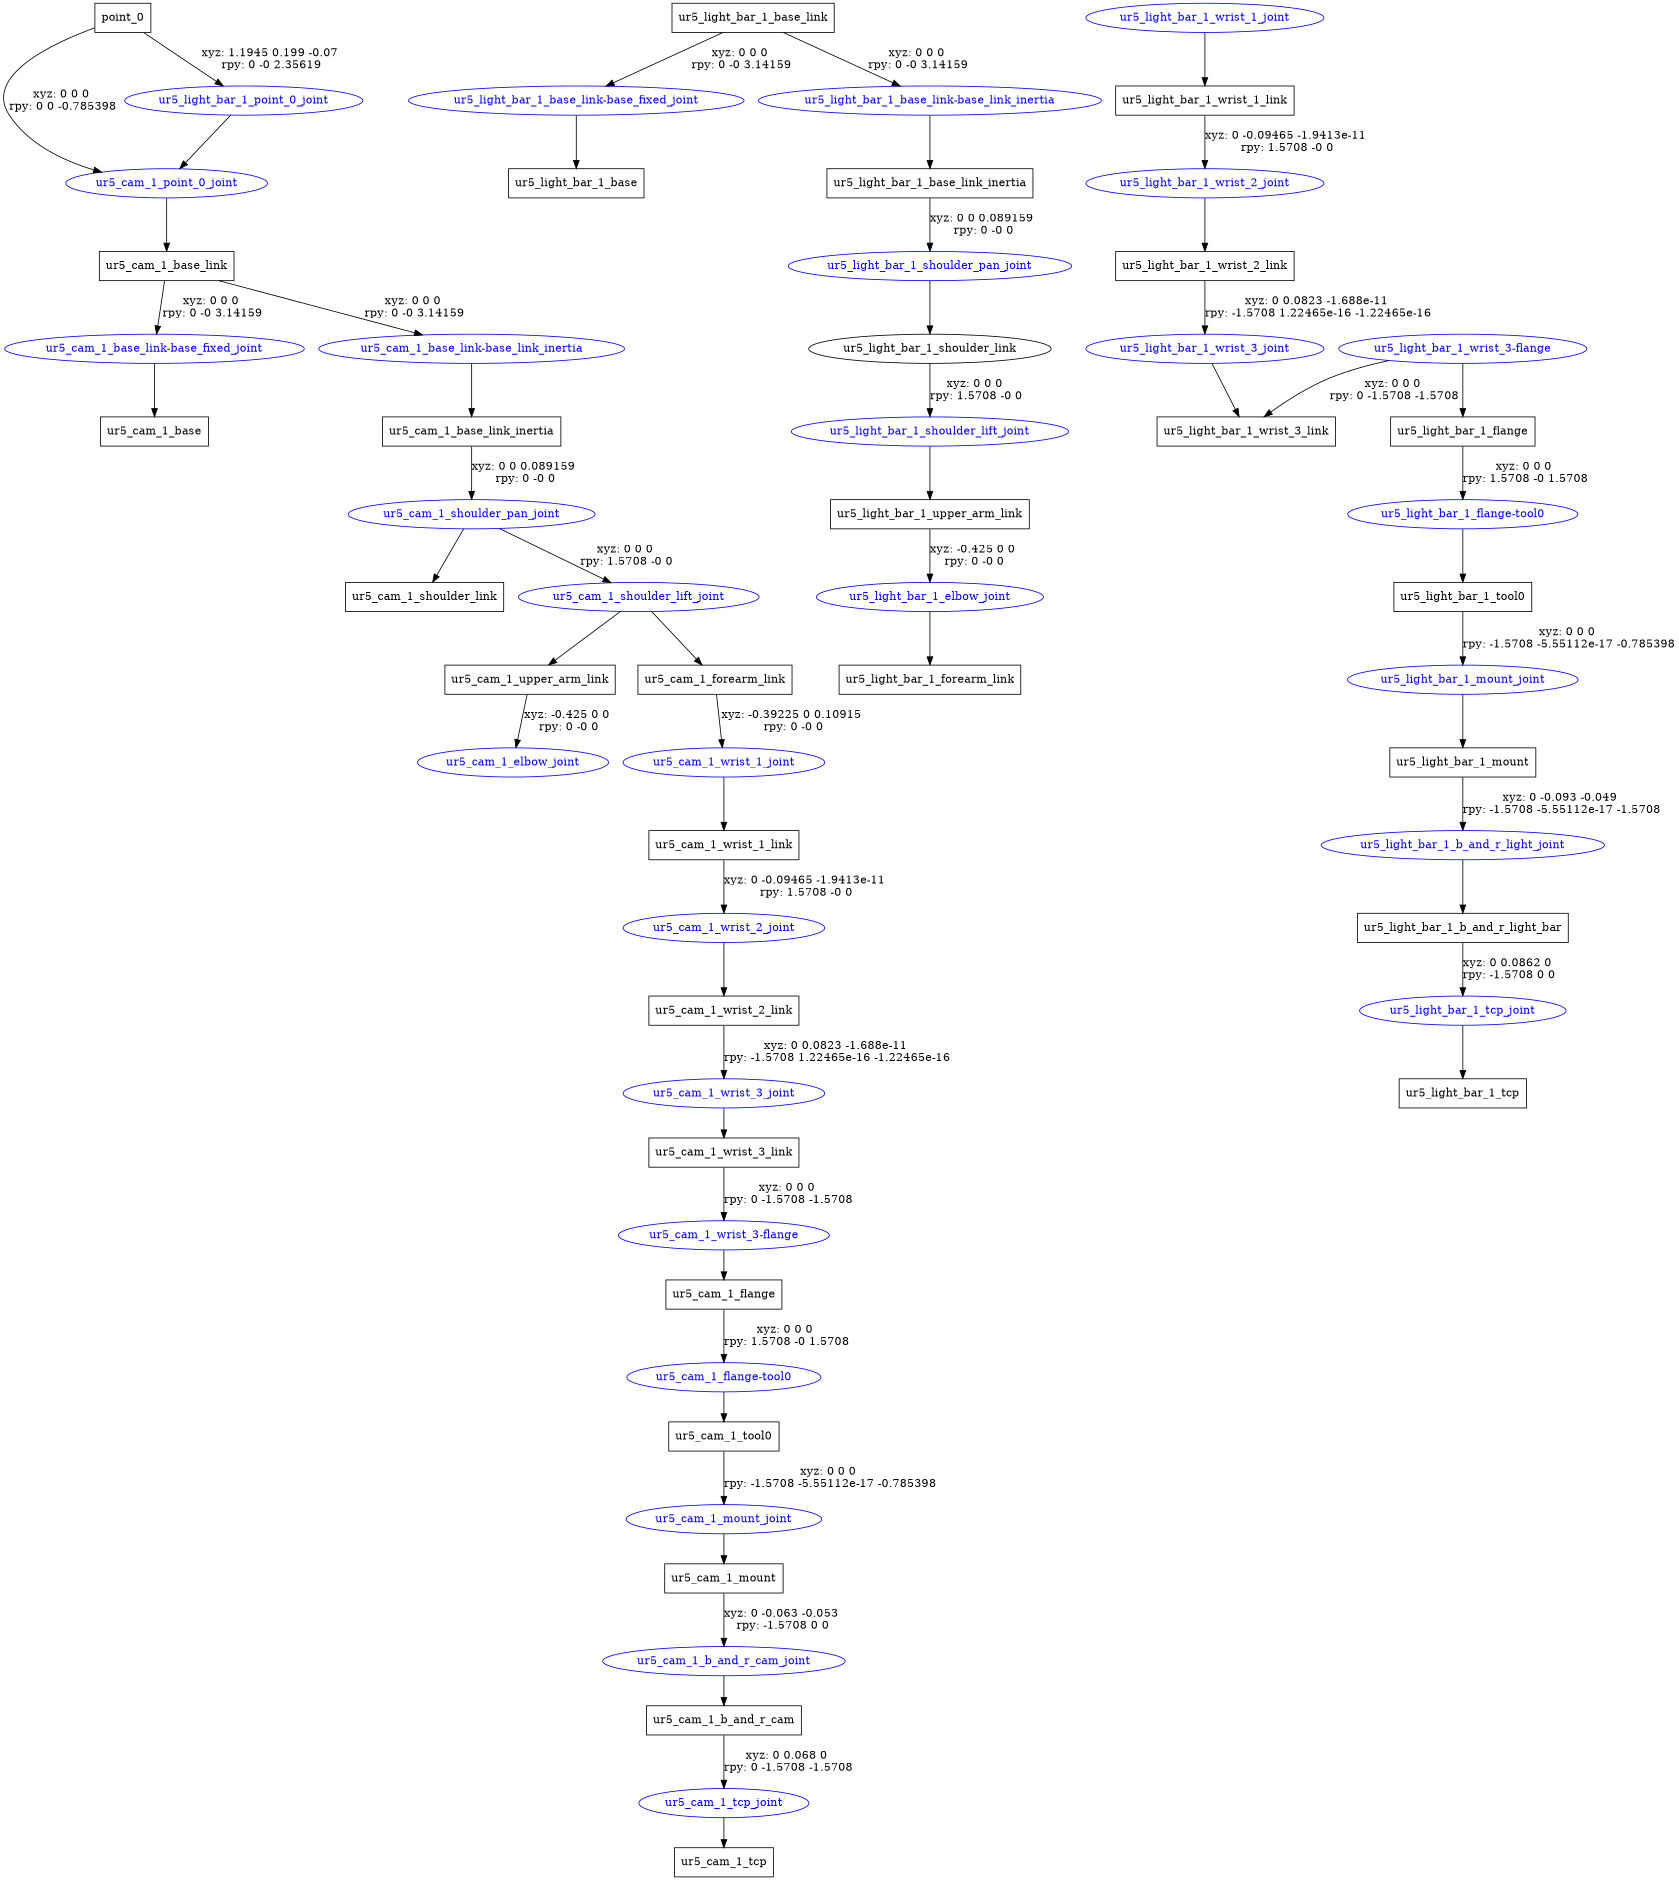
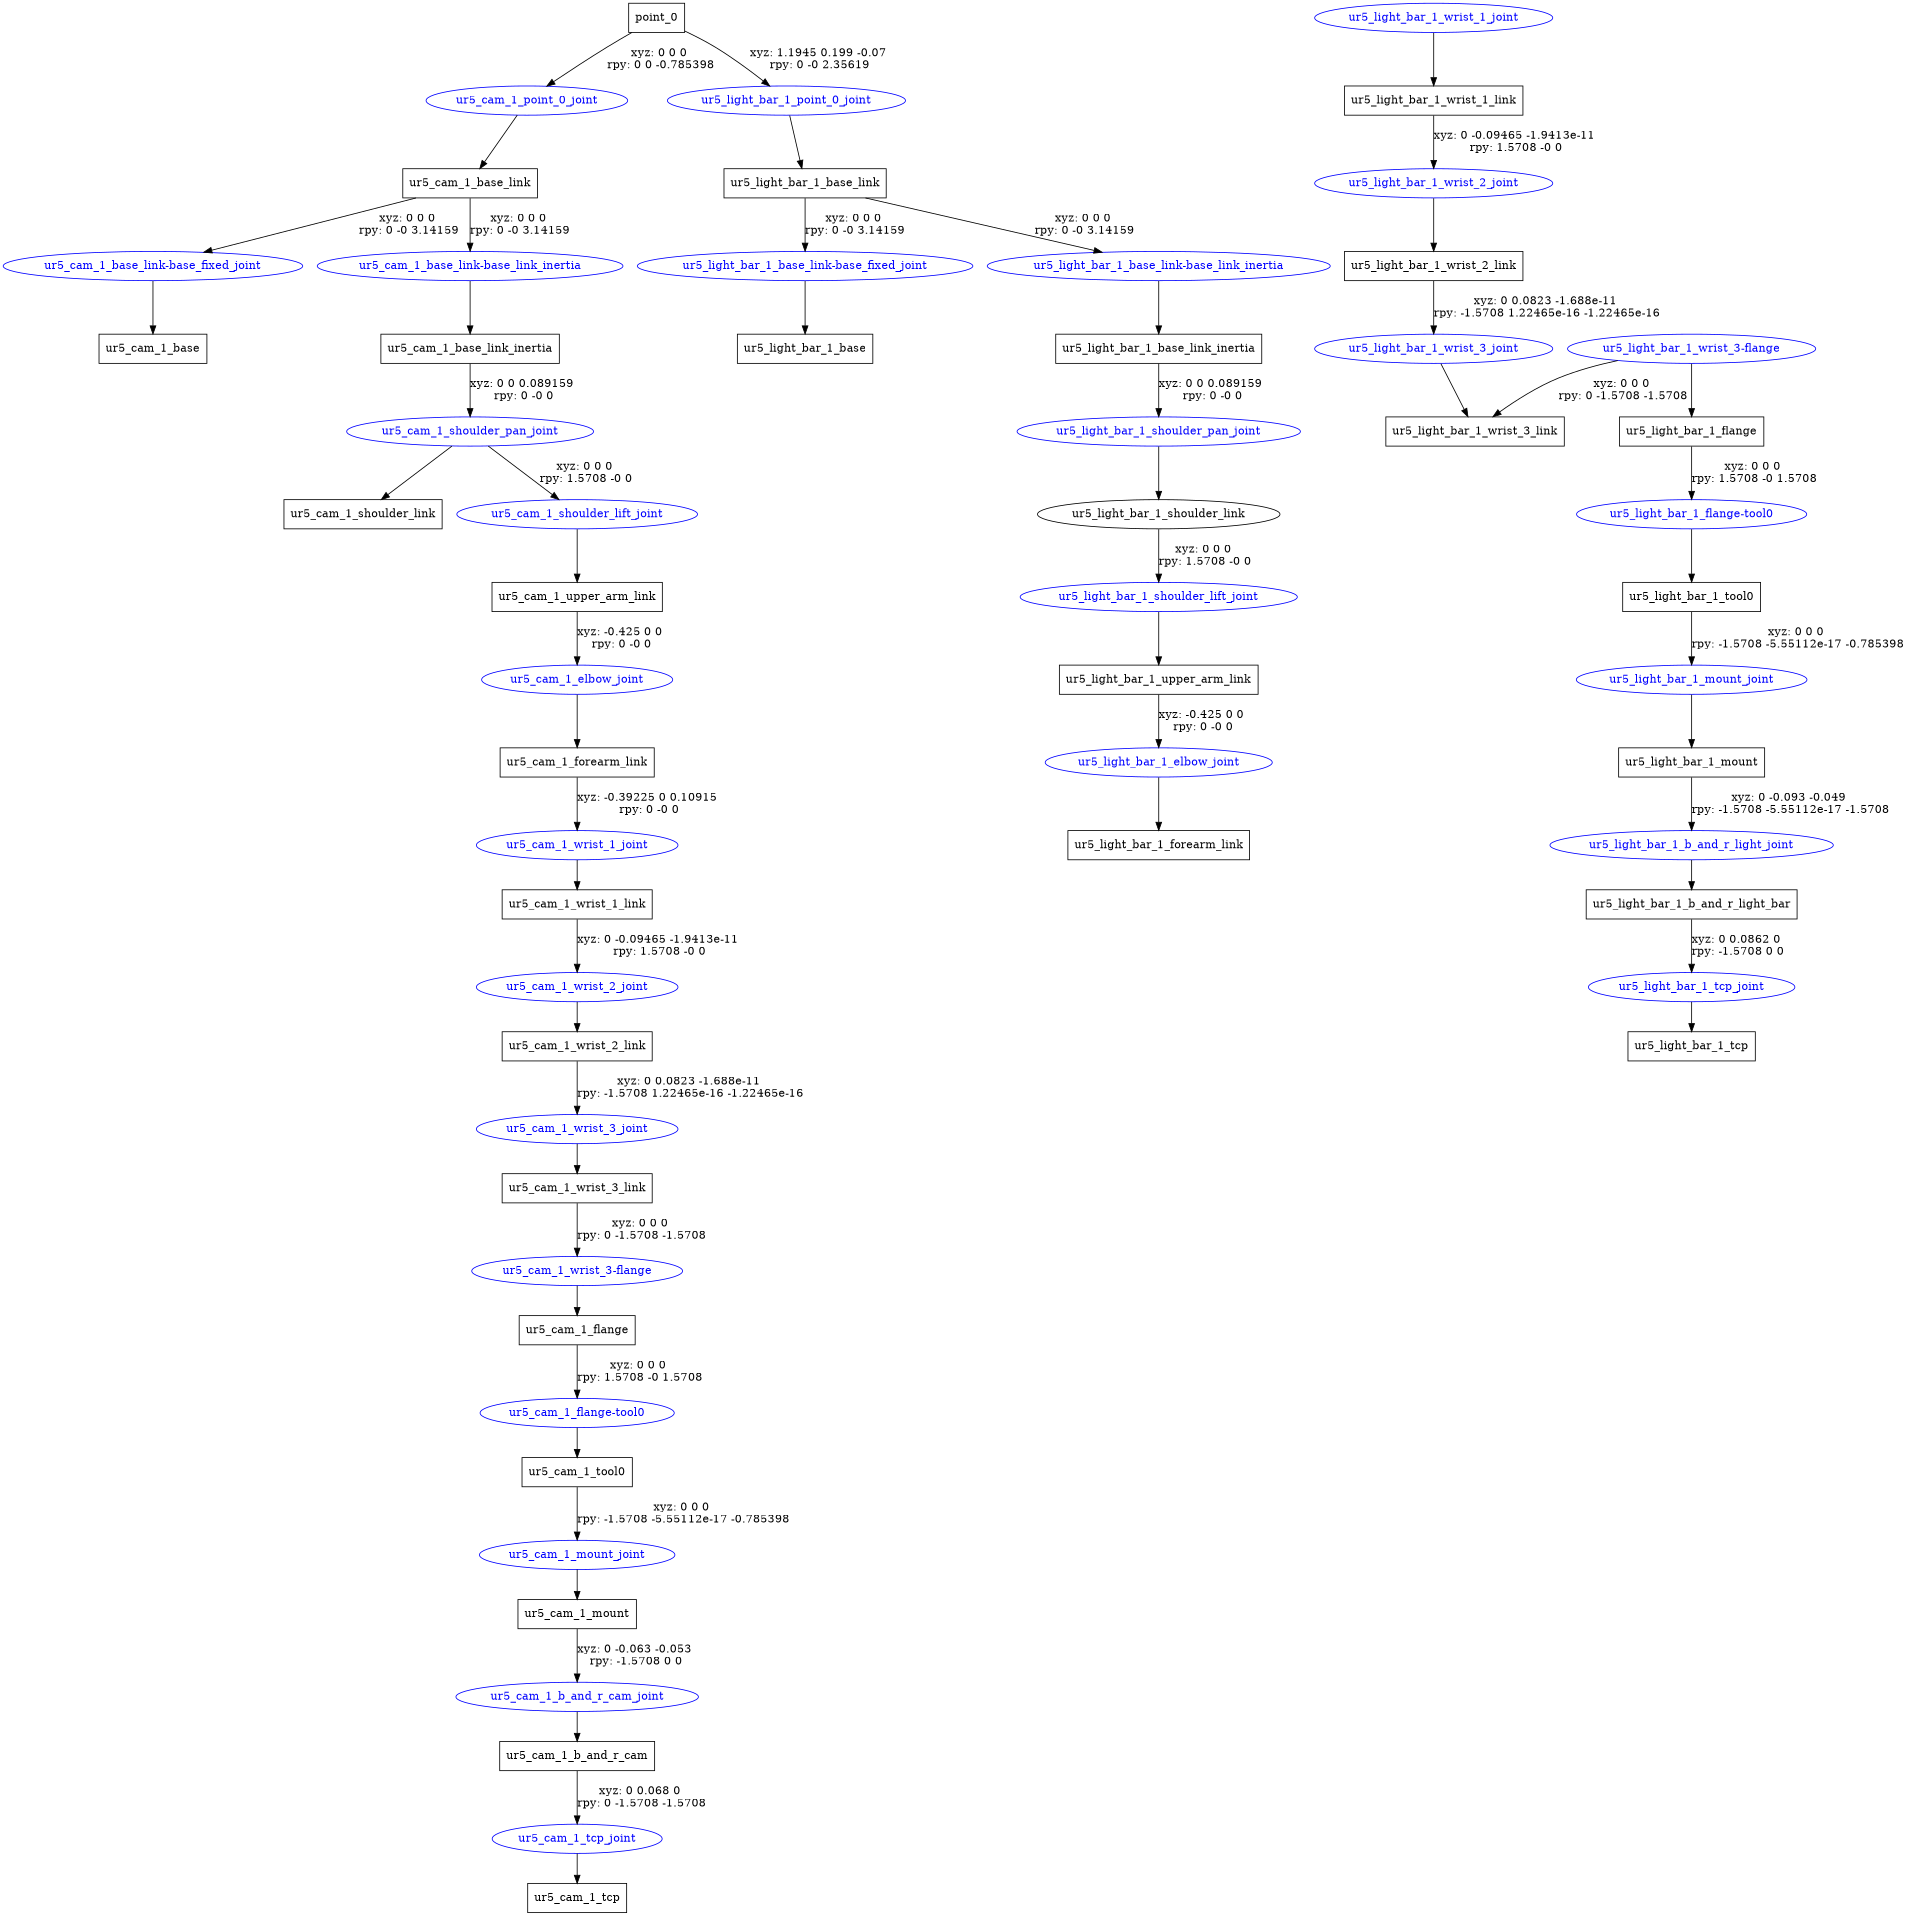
(208, 139) -> (795, 138)
(674, 635) -> (577, 717)
